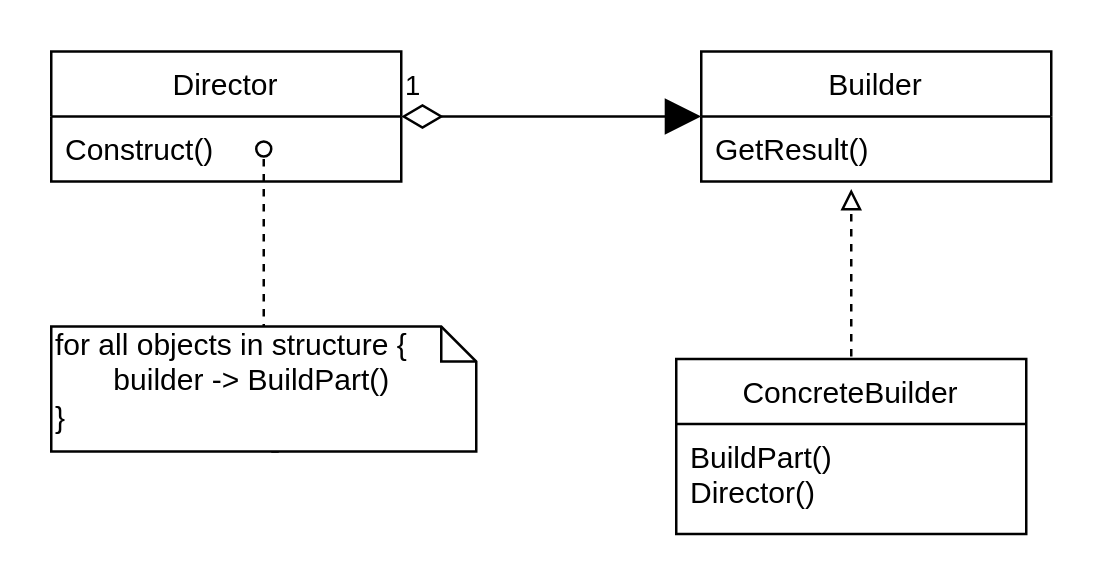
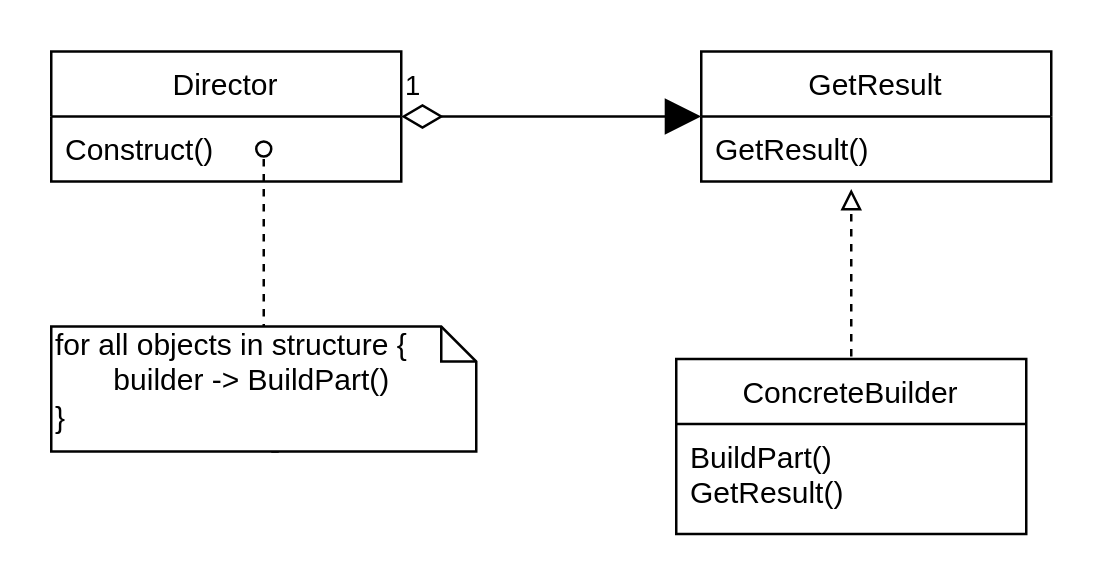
(875, 85) -> (875, 85)
(775, 458) -> (775, 458)
